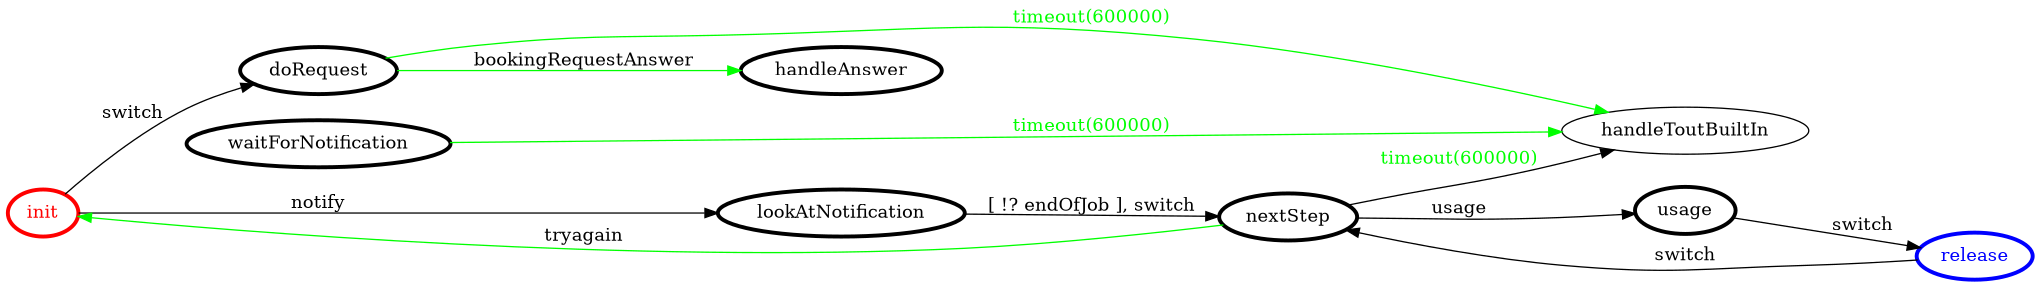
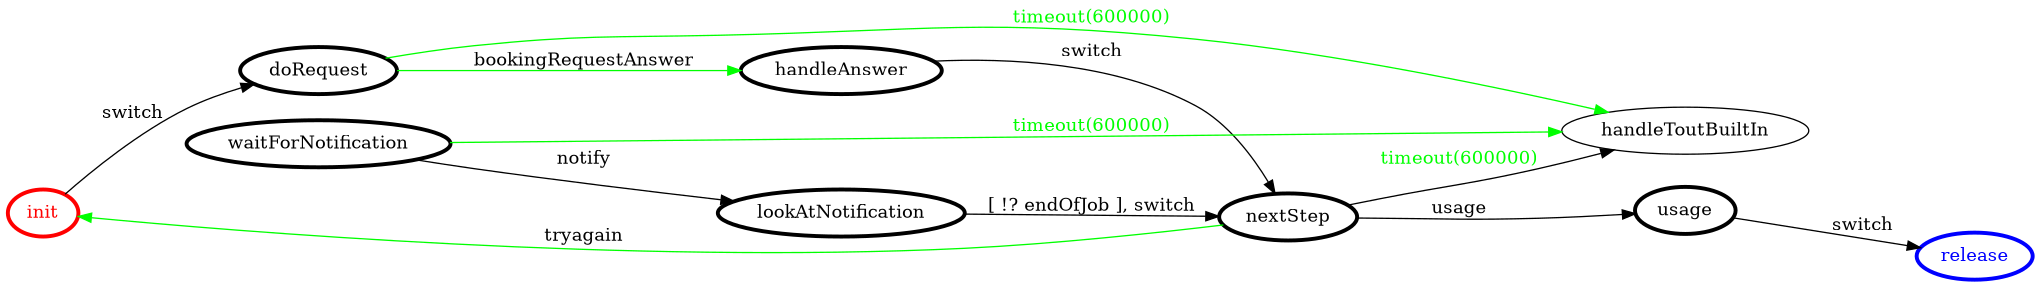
(392, 213) -> (568, 181)
(1637, 270) -> (1120, 77)
